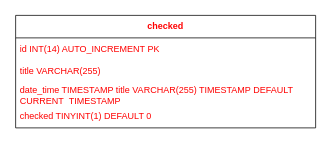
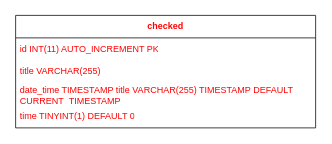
(86, 49) -> (86, 49)
(87, 117) -> (78, 117)
